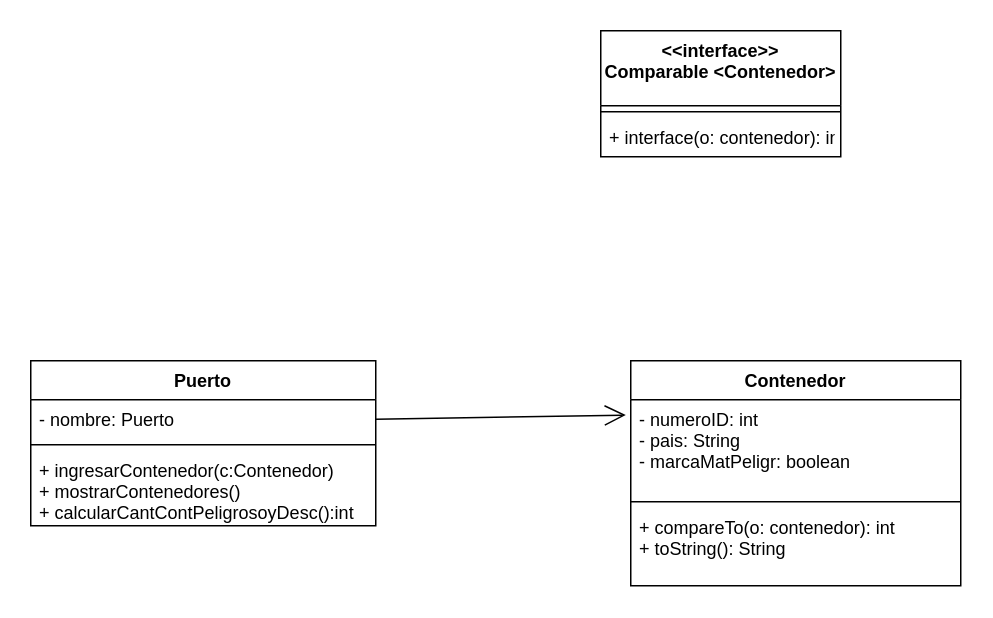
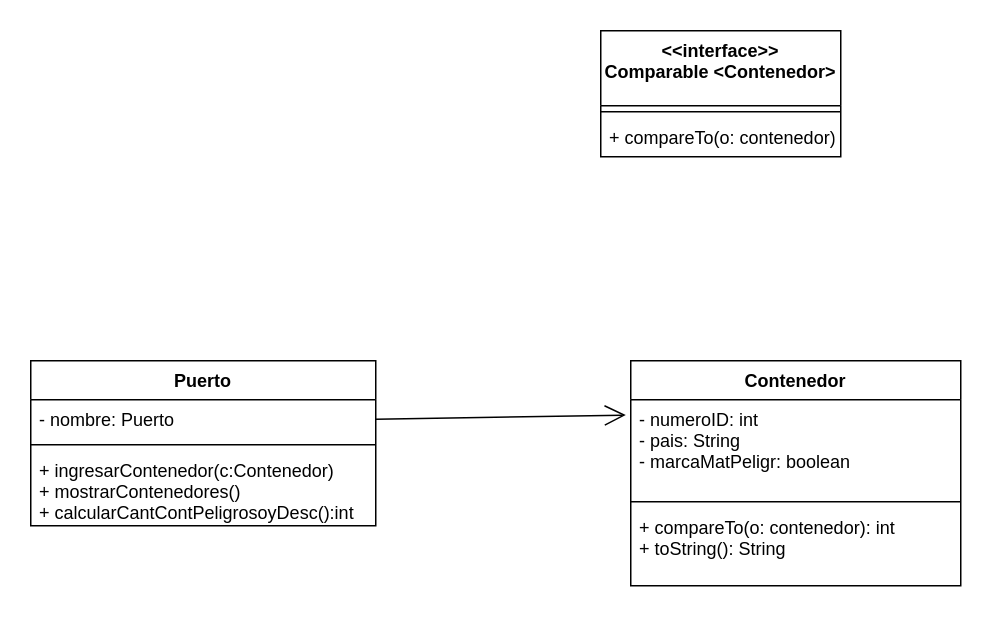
(749, 138) -> (751, 138)
